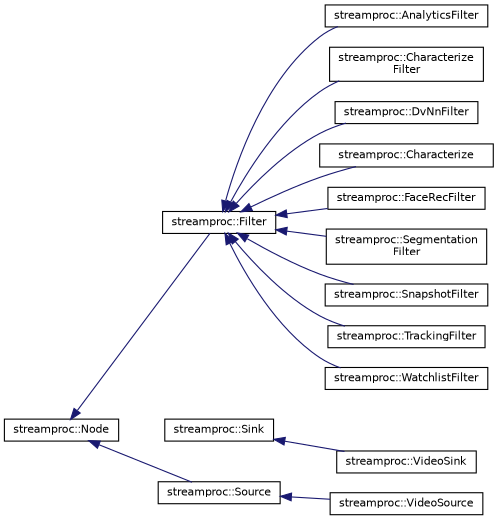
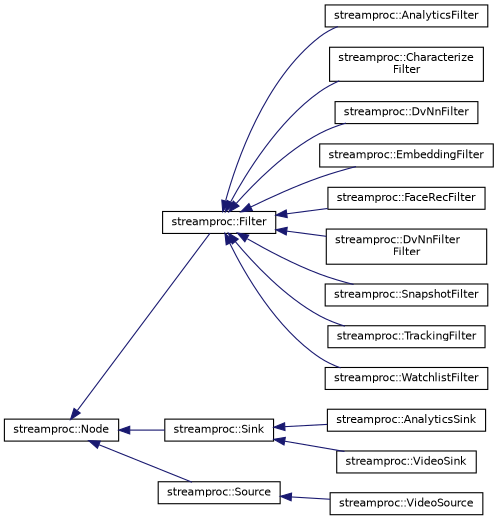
(406, 155) -> (406, 155)
(406, 247) -> (406, 247)
none -> (406, 420)
none -> (147, 430)
